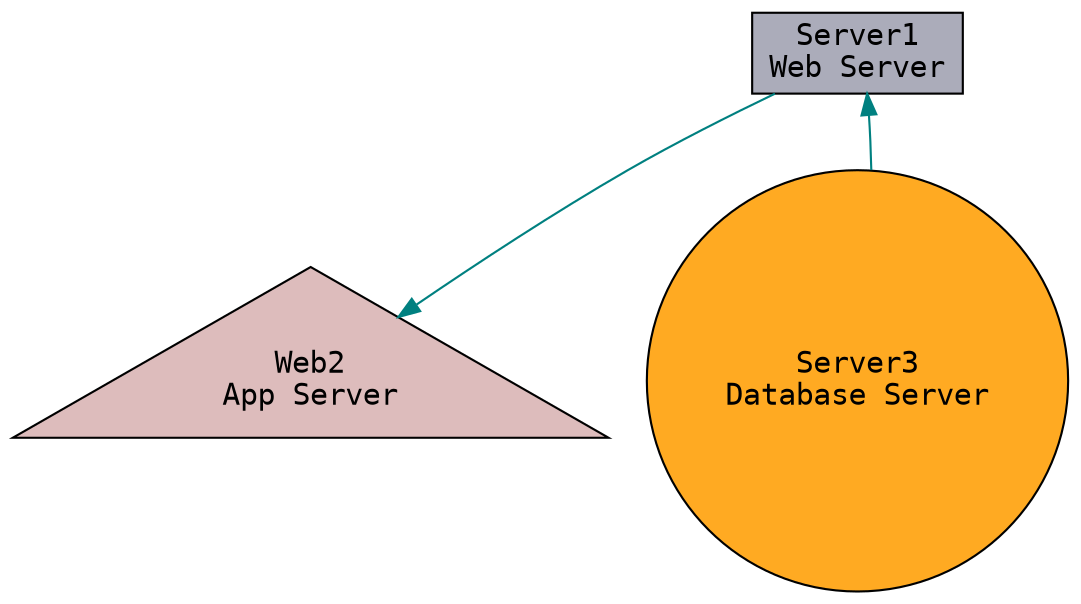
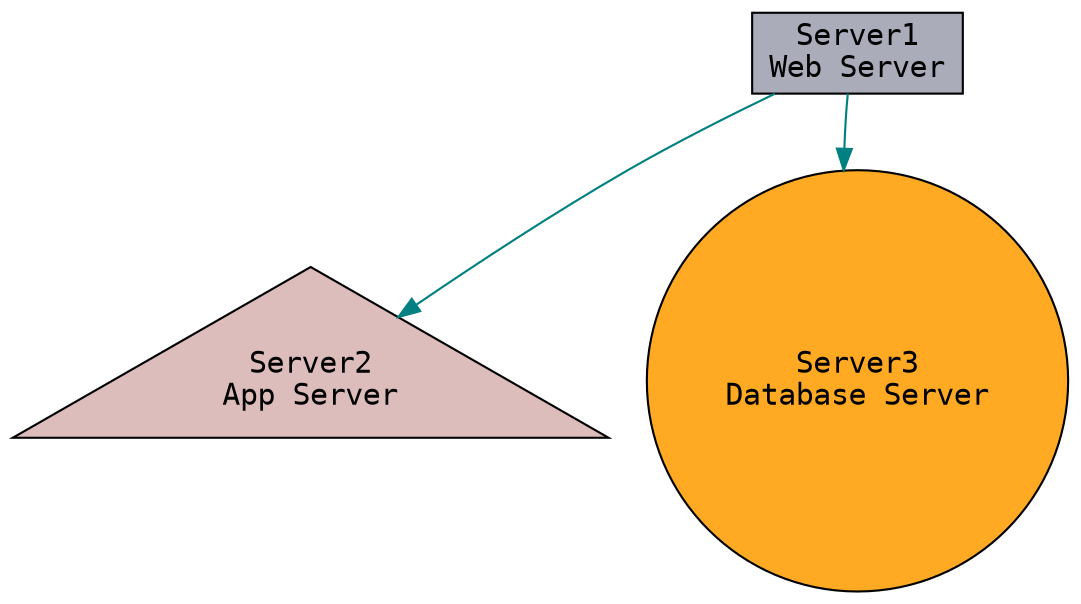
(870, 143) -> (846, 121)
(311, 381) -> (311, 381)
